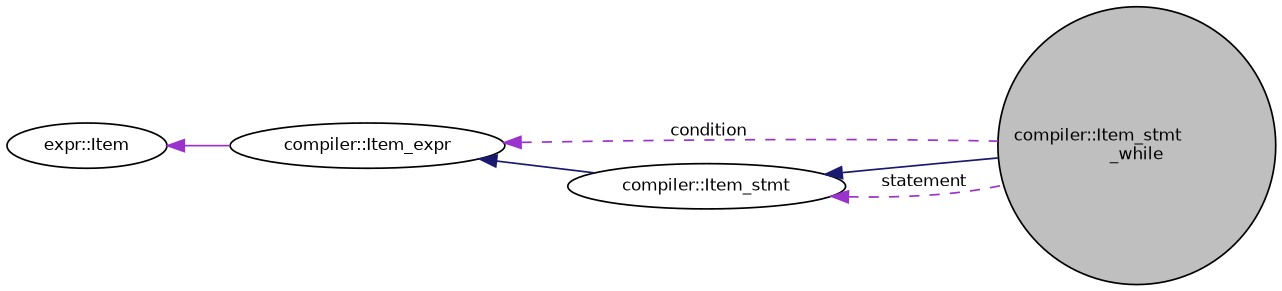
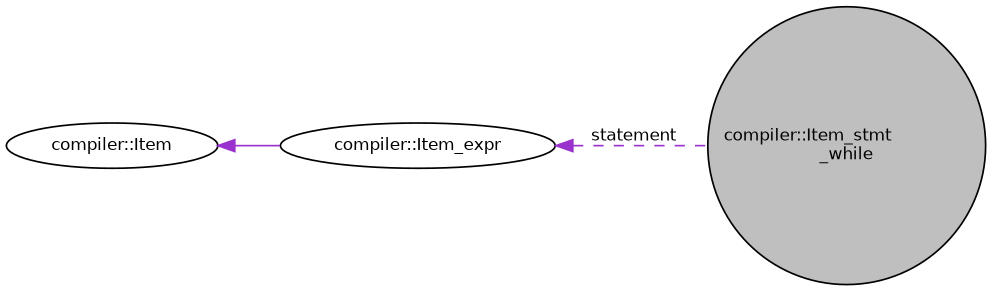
(707, 131) -> (632, 136)
(87, 146) -> (112, 146)
(707, 186) -> none
